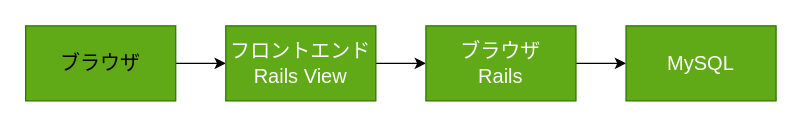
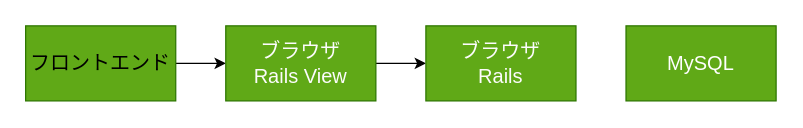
(101, 63) -> (101, 63)
(301, 63) -> (301, 63)
(597, 63) -> none
